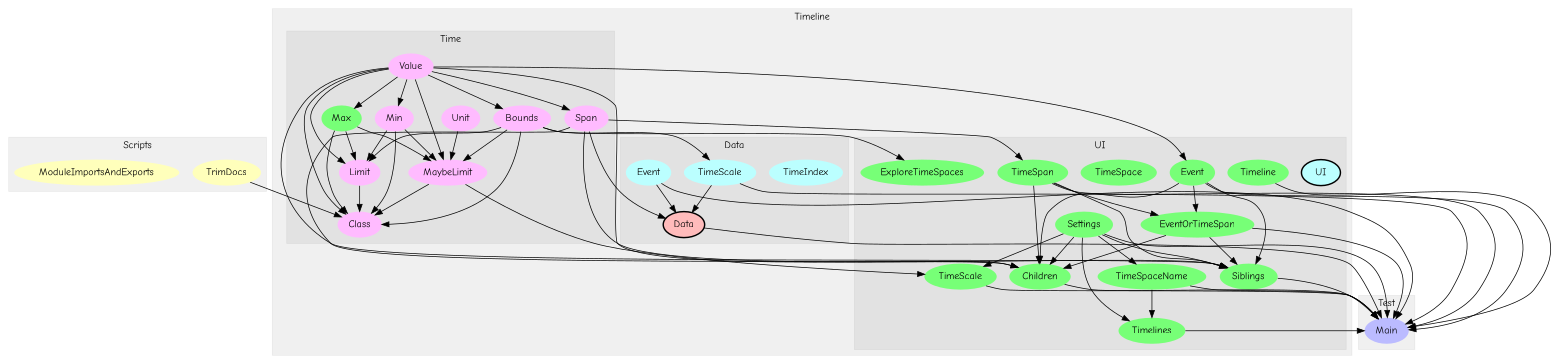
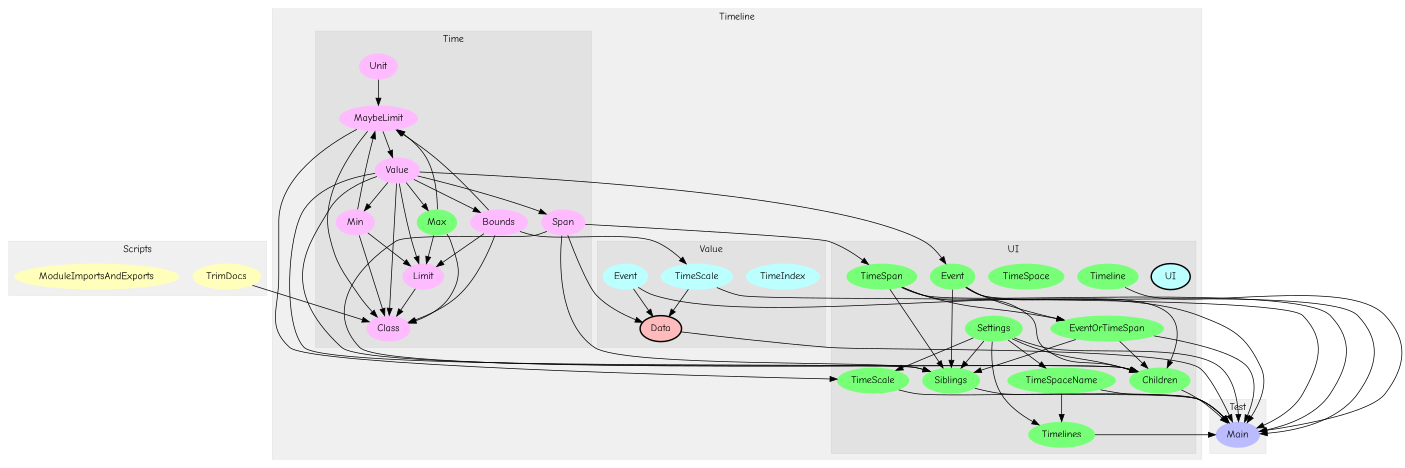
(428, 116) -> (387, 141)
(734, 146) -> (711, 250)
(922, 173) -> none
